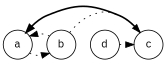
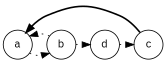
(97, 13) -> (79, 45)
